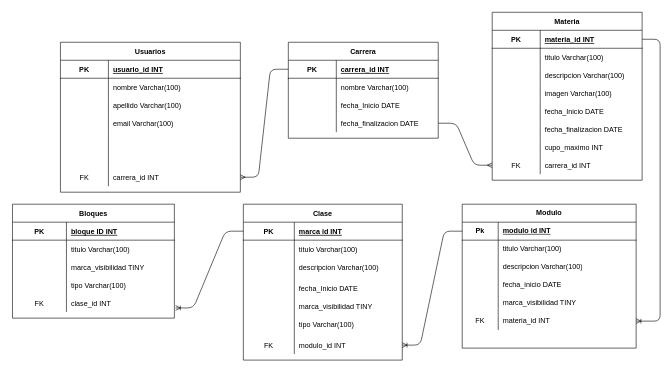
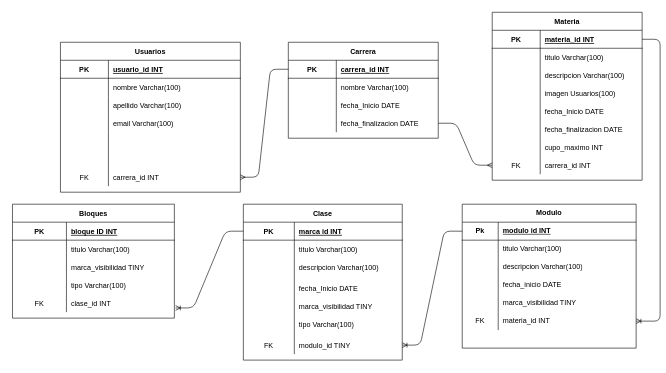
(582, 94) -> (583, 94)
(322, 346) -> (324, 346)
